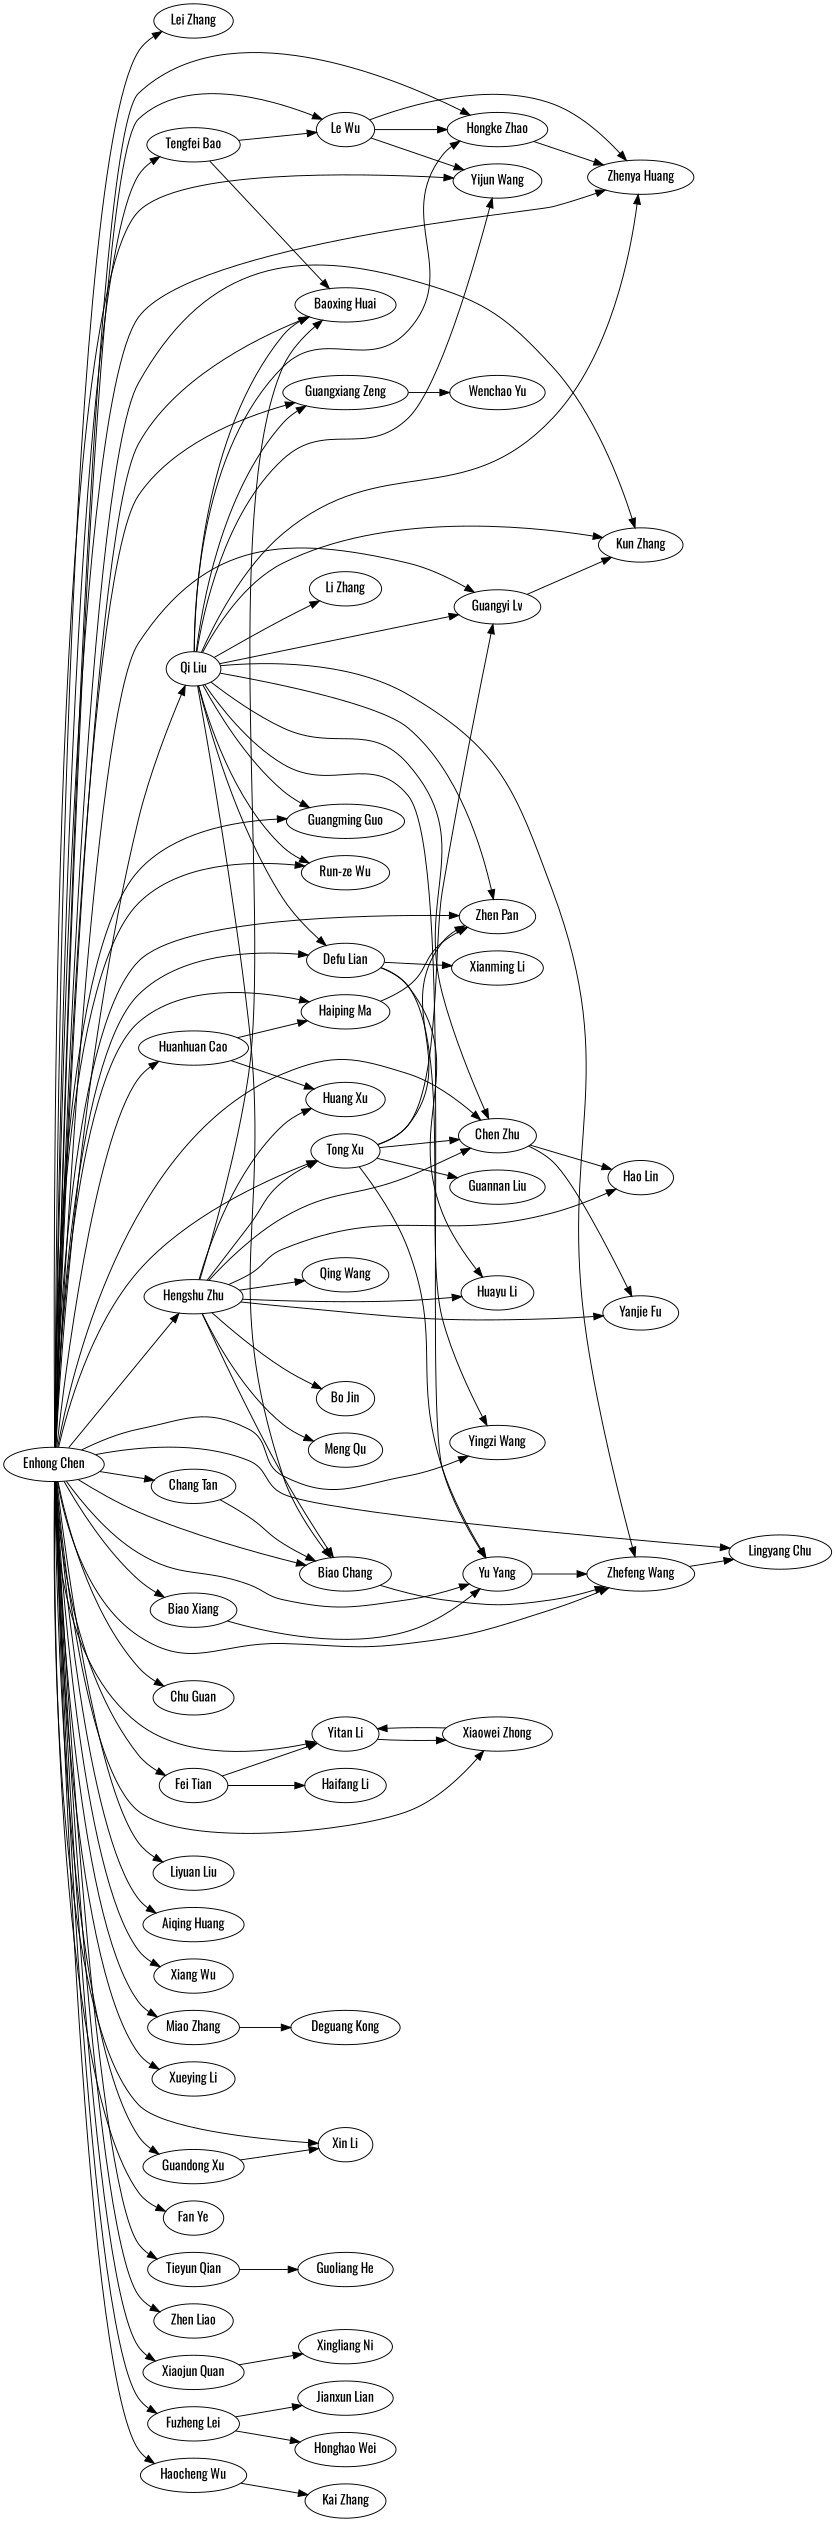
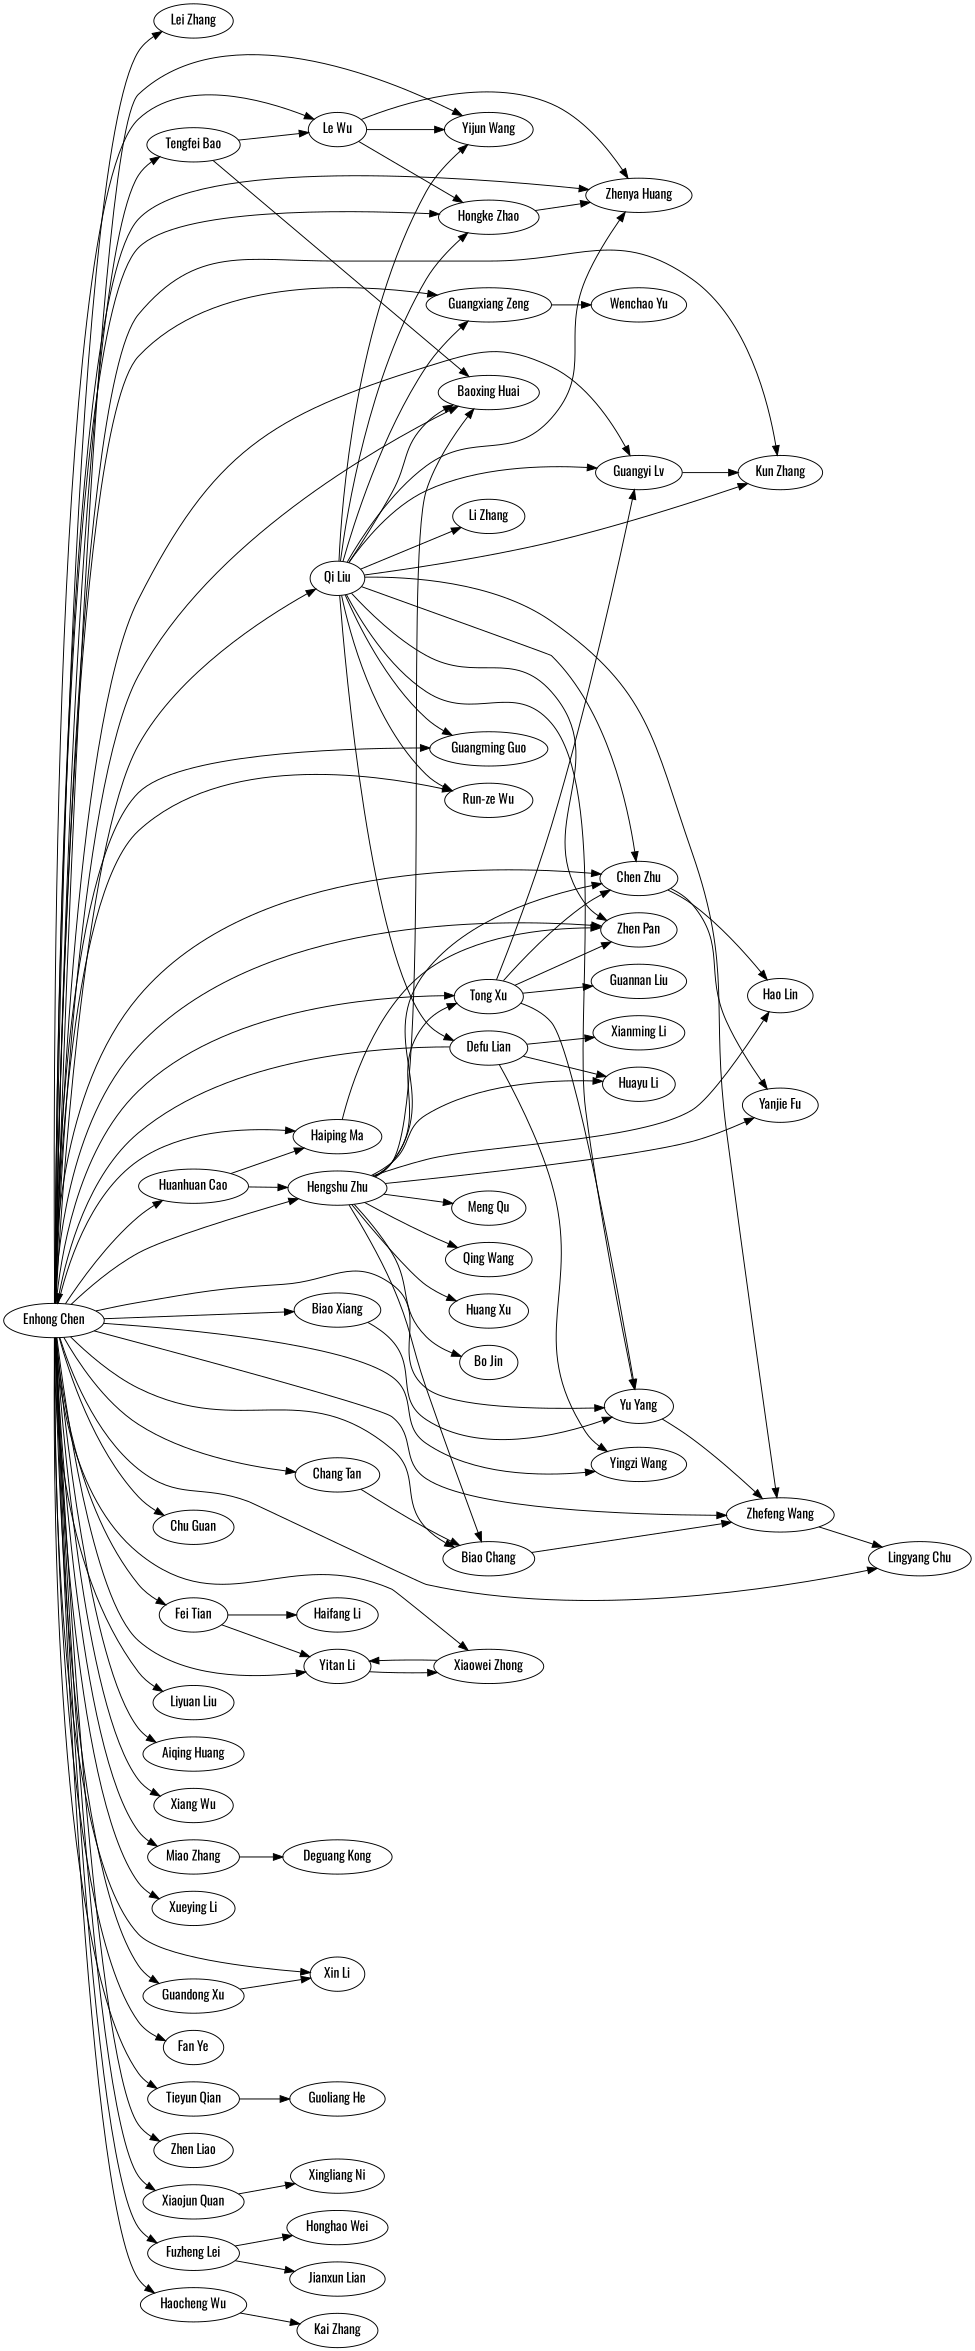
(268, 1073) -> (263, 1187)
(97, 1085) -> (201, 1095)
(254, 1124) -> none
